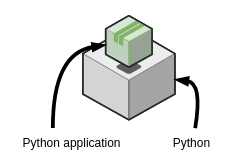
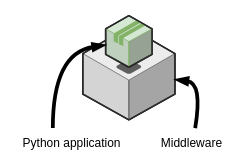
(192, 143) -> (192, 143)
